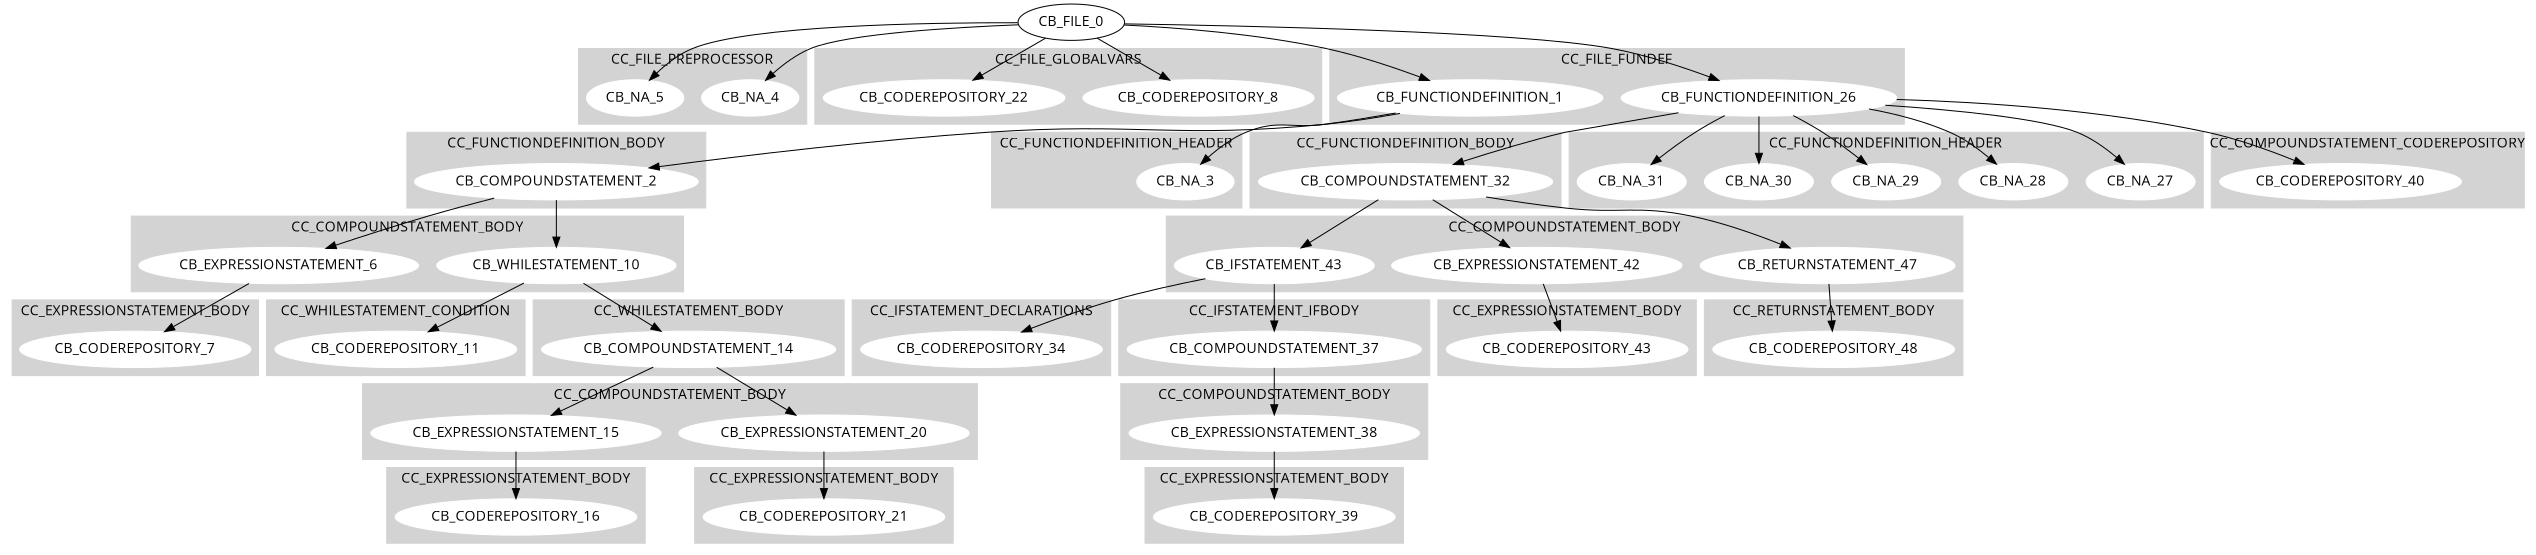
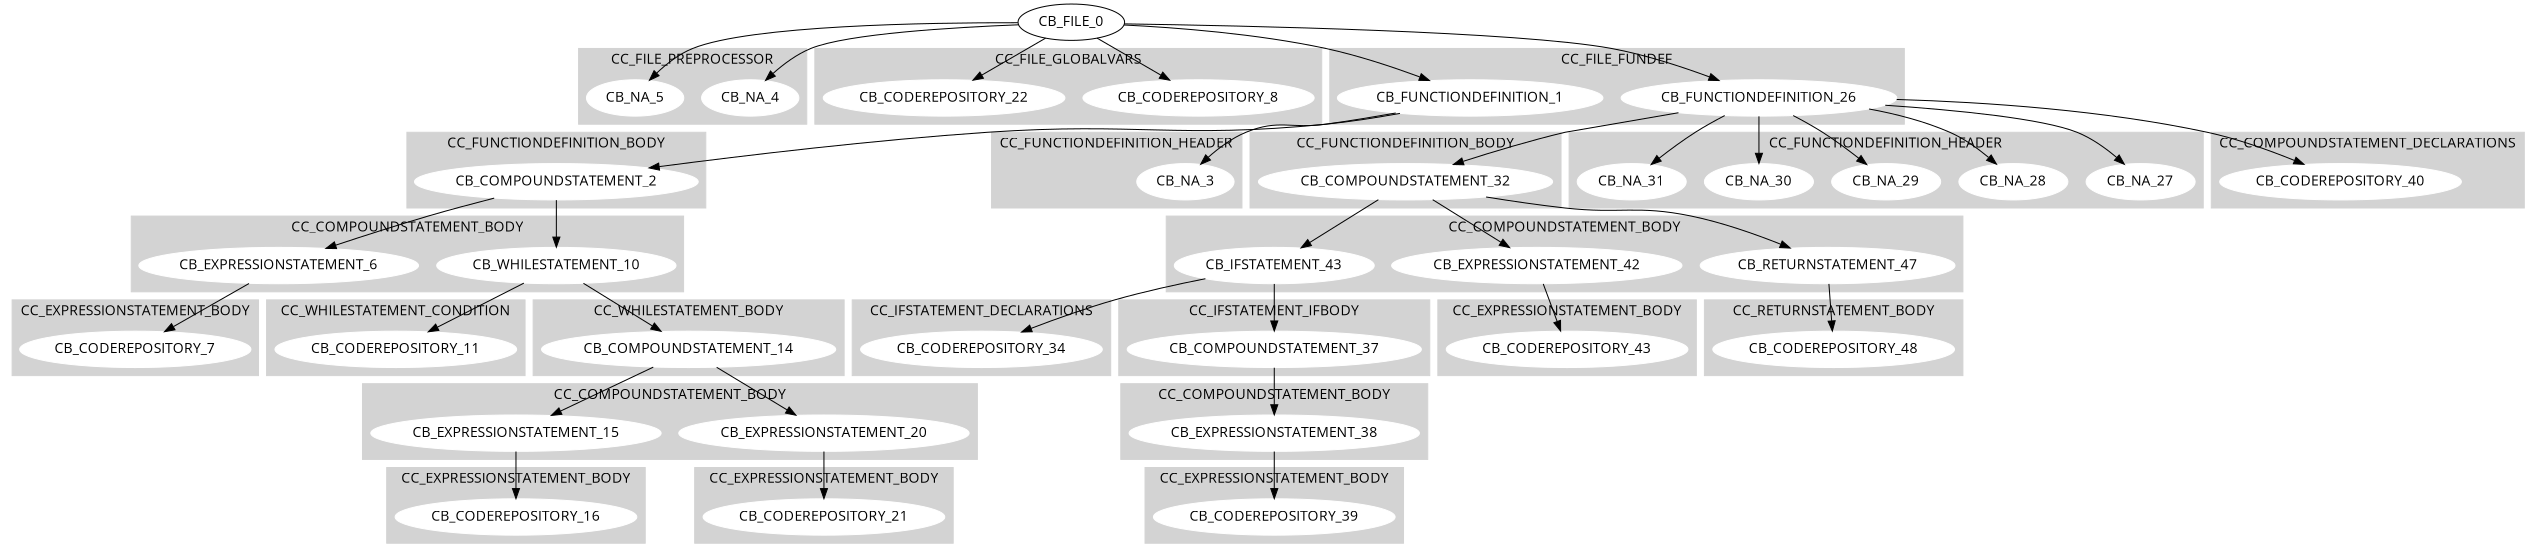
(2368, 144) -> (2368, 144)
